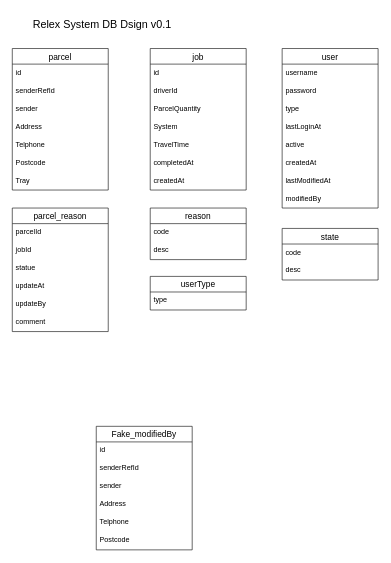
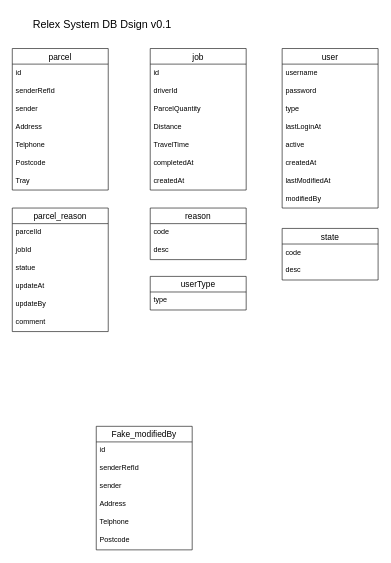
(166, 126) -> (169, 126)
